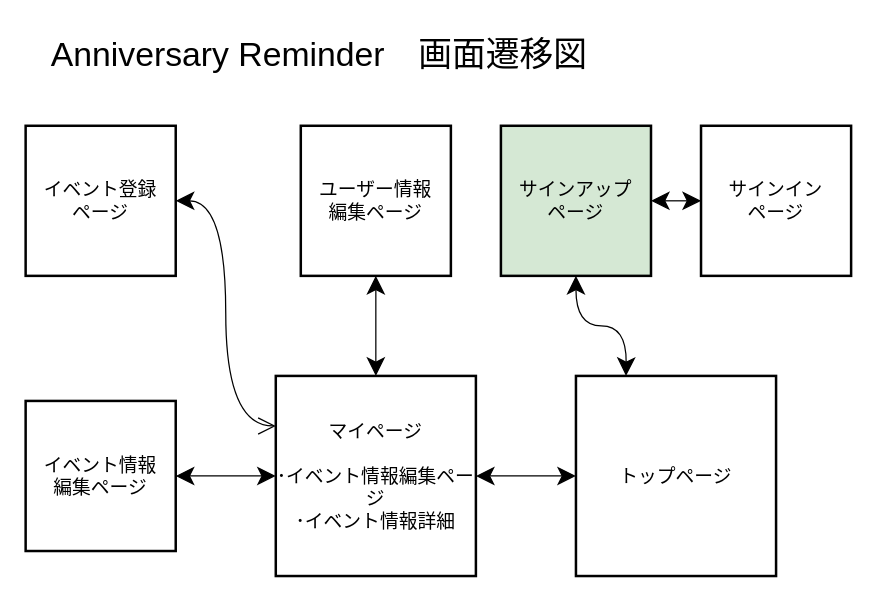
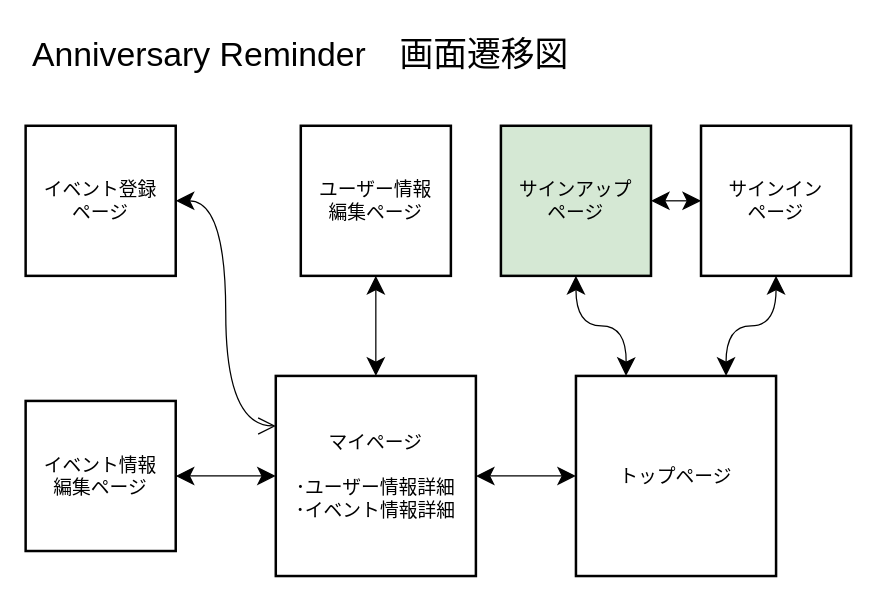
(319, 51) -> (301, 51)
none -> (751, 326)
(376, 476) -> (376, 476)
